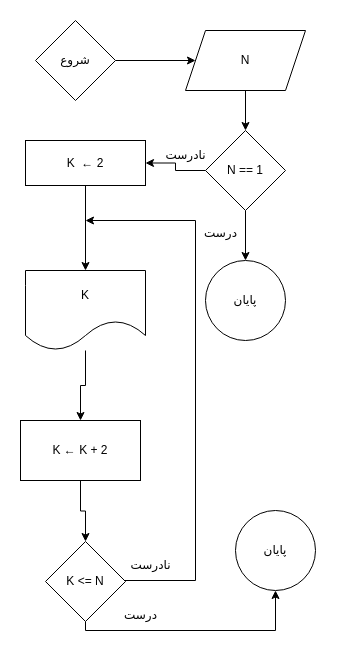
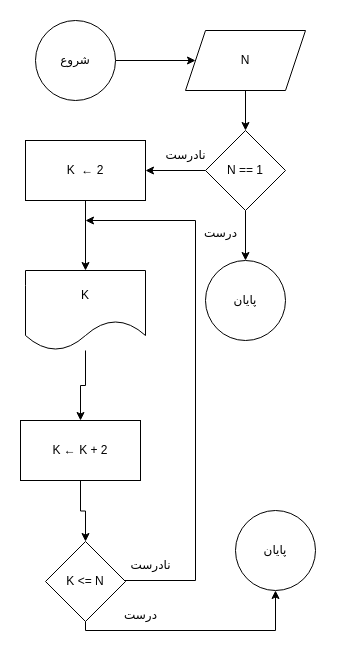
(76, 61) -> (76, 61)
(86, 163) -> (86, 171)
